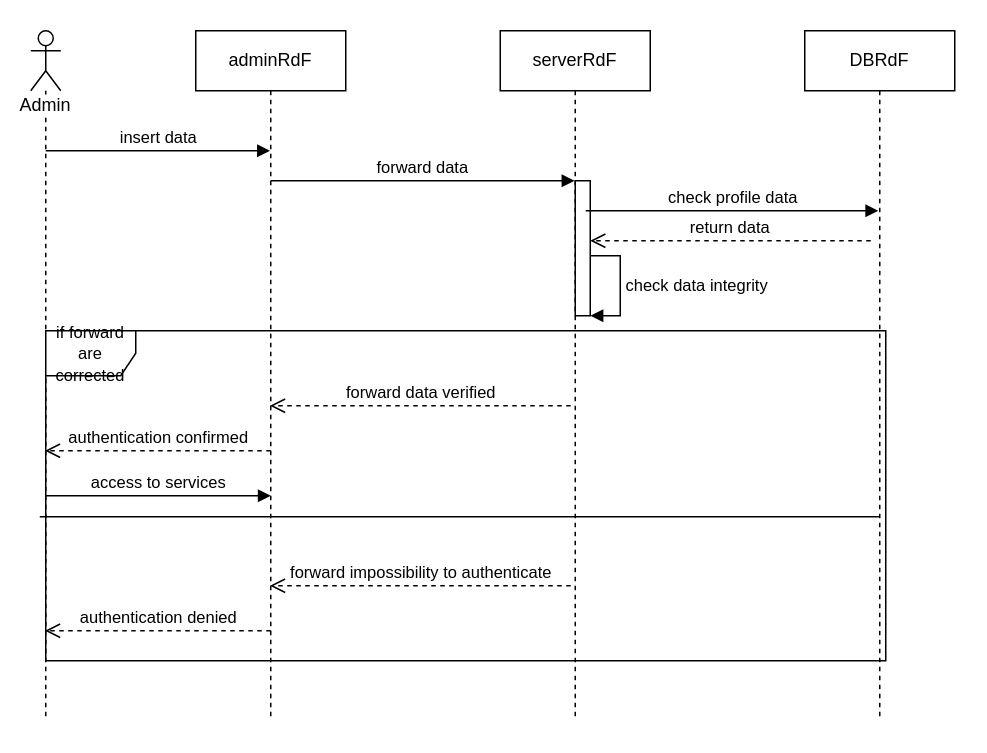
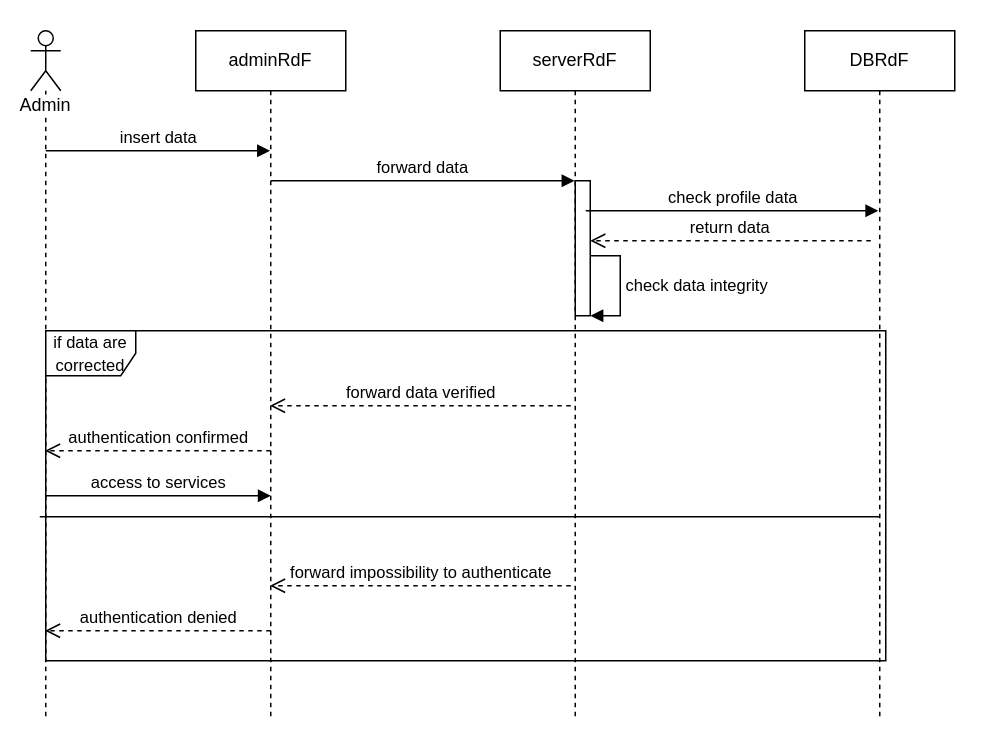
(91, 353) -> (91, 353)
